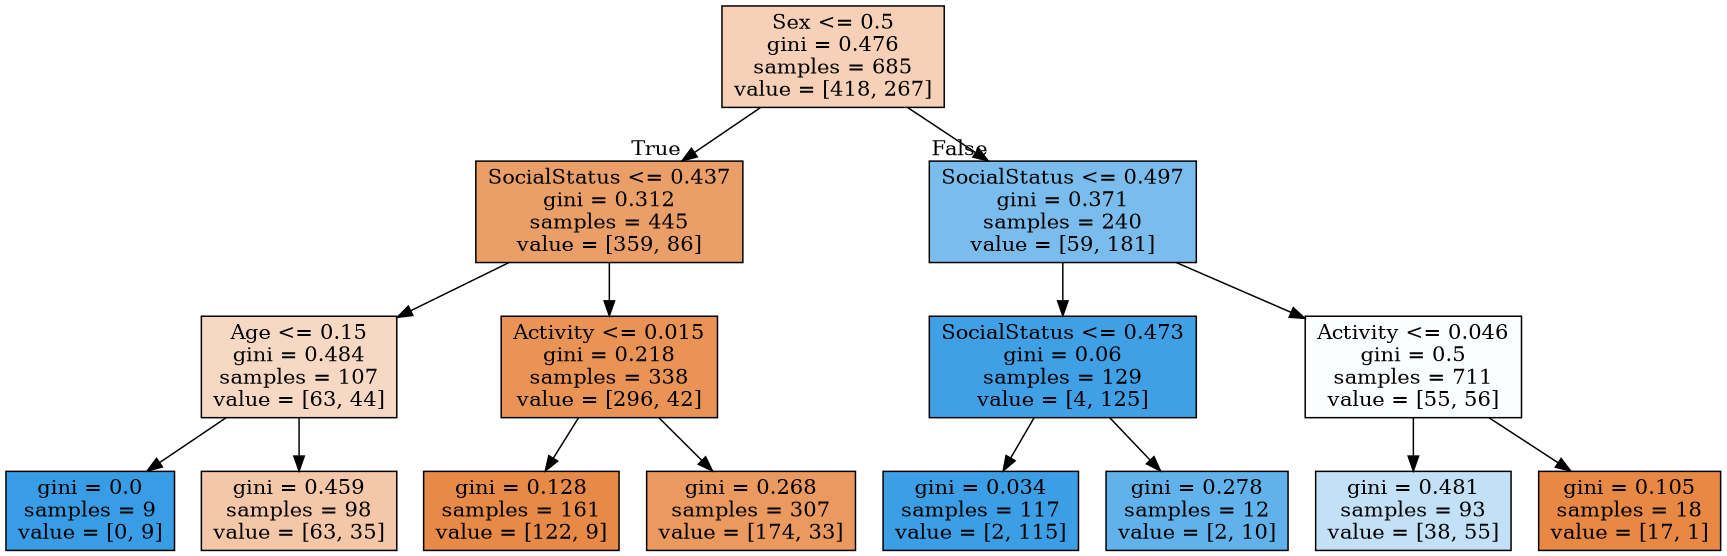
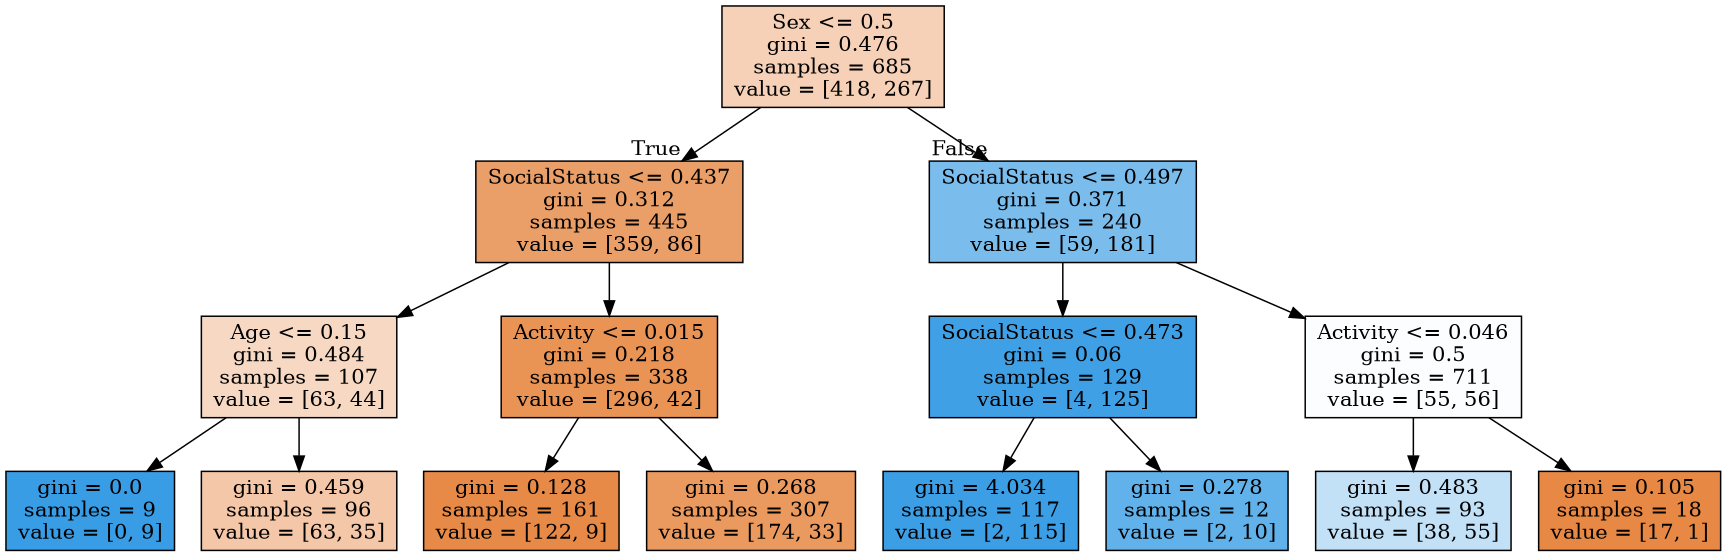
(299, 511) -> (299, 511)
(981, 511) -> (981, 511)
(1413, 511) -> (1413, 511)
